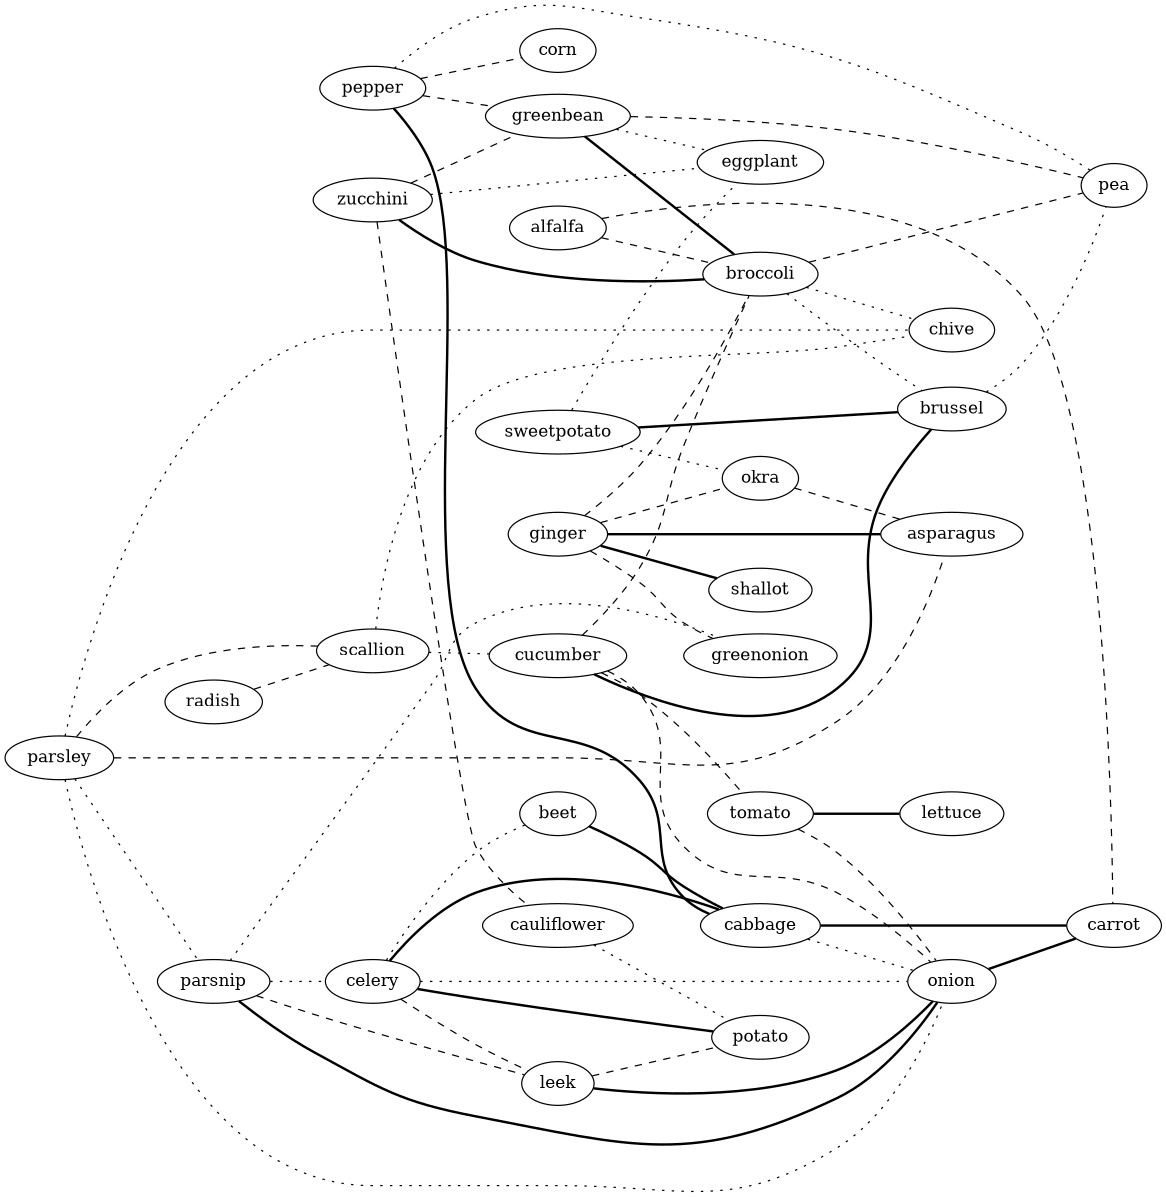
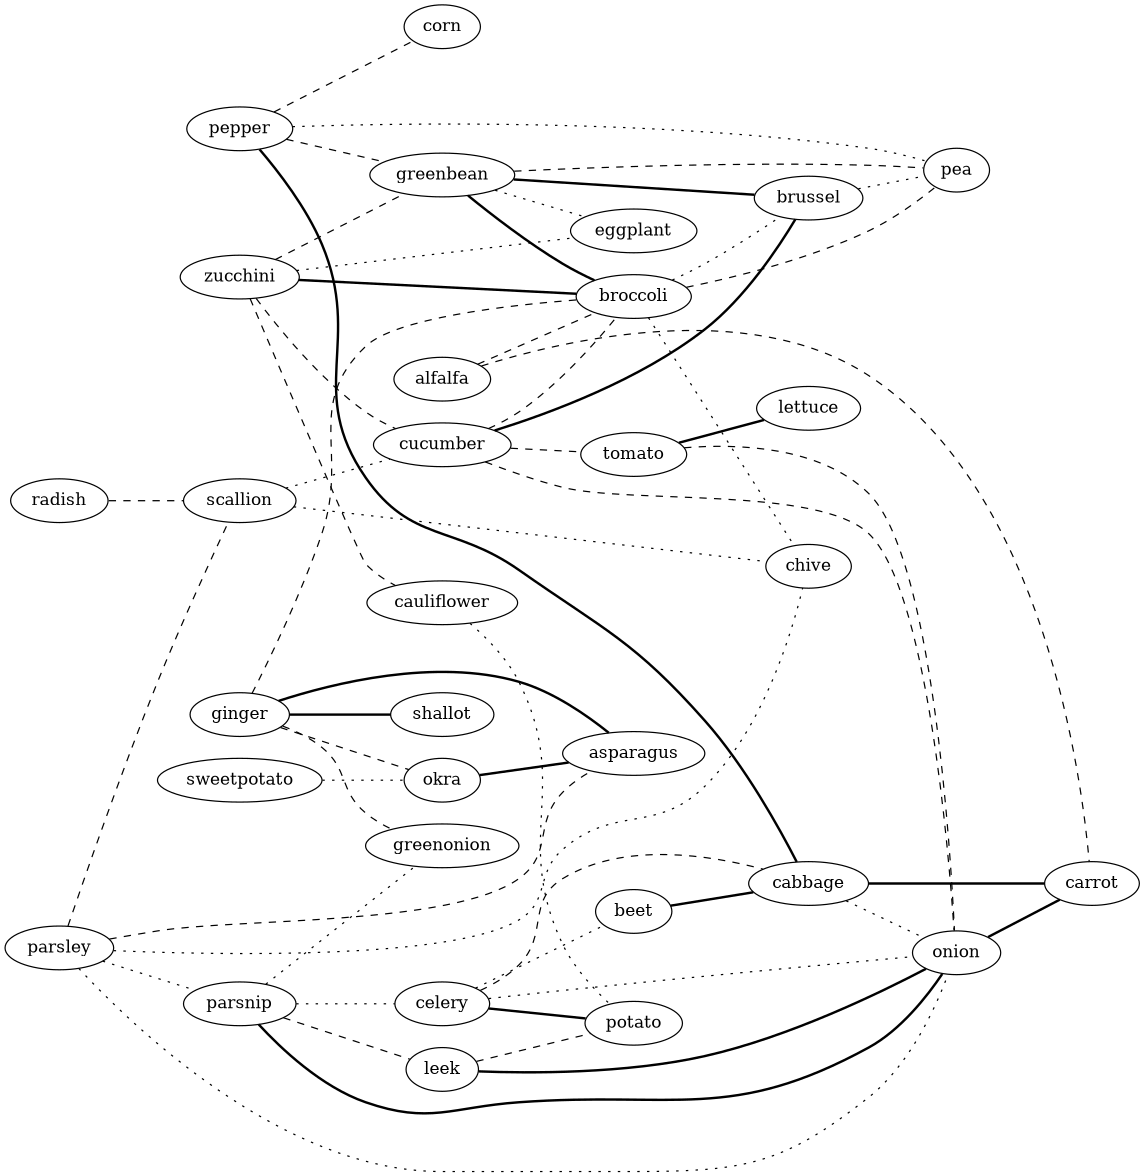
(647, 291) -> none
none -> (319, 371)
(768, 420) -> (634, 187)
(847, 504) -> (524, 769)
(543, 880) -> (590, 866)
(463, 1037) -> none
